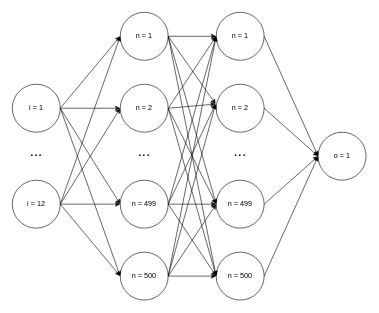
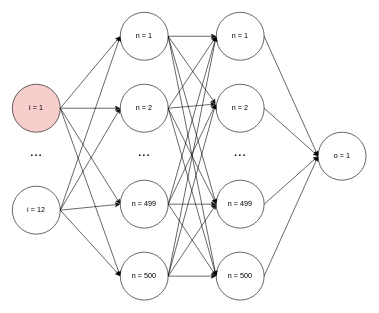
(36, 108) -> (36, 108)
(36, 204) -> (36, 210)
